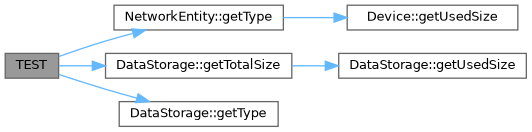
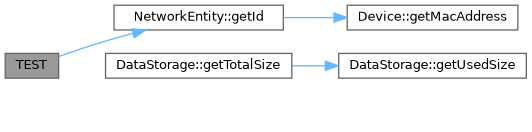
(199, 18) -> (199, 18)
(433, 18) -> (433, 18)
(76, 66) -> none
(199, 114) -> none
